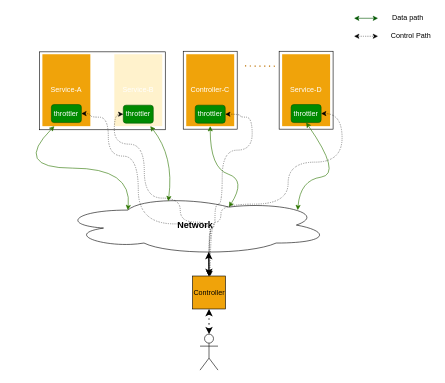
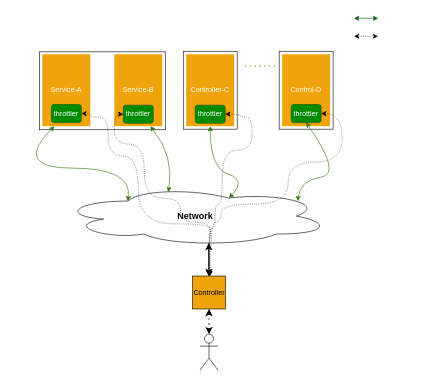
(408, 18) -> none
(411, 36) -> none
(138, 90) -> (138, 90)
(306, 90) -> (306, 90)
(195, 225) -> (195, 216)
